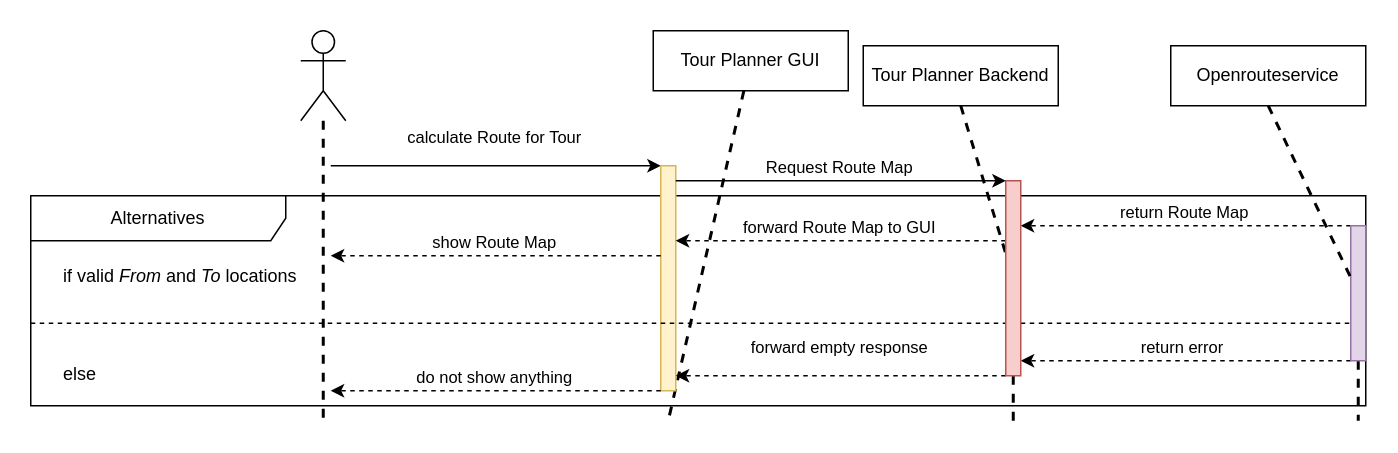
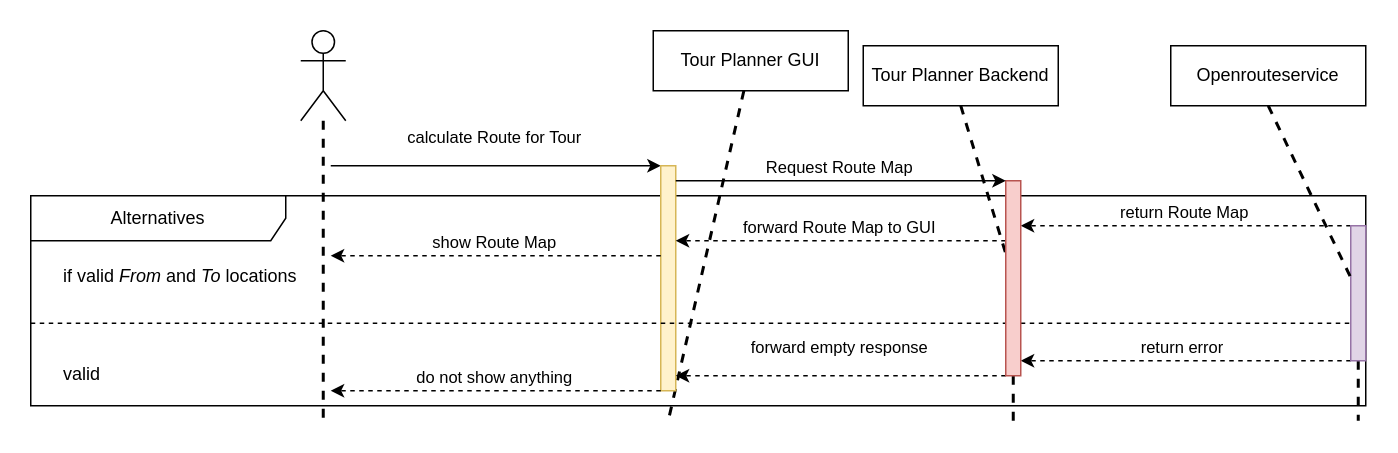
(82, 375) -> (84, 375)
